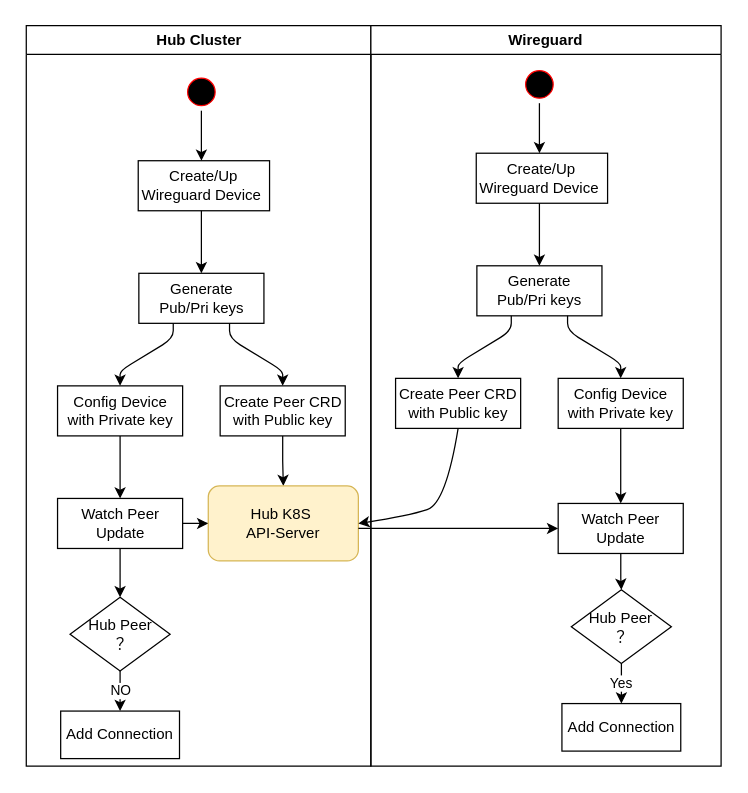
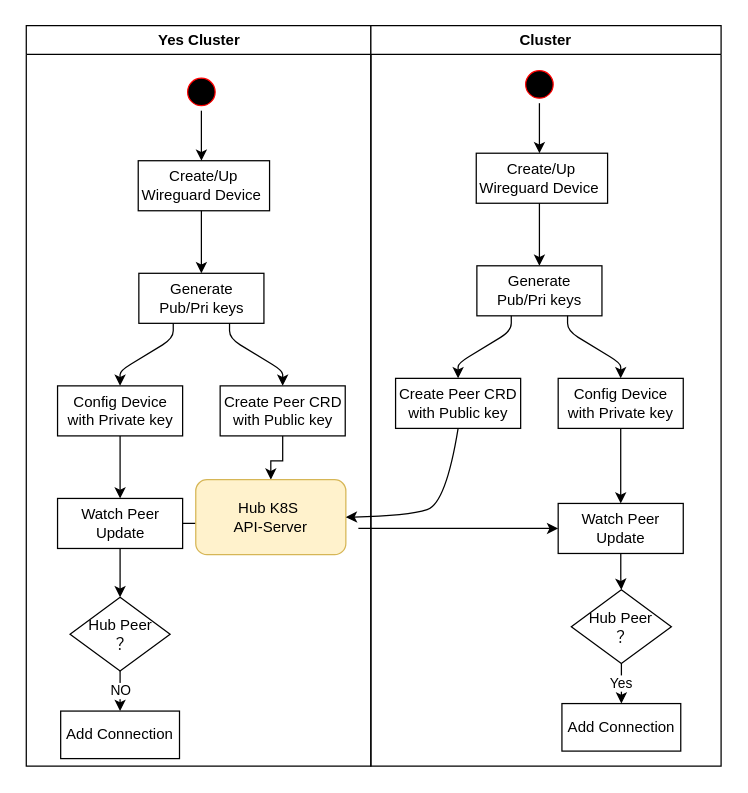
(199, 41) -> (199, 41)
(546, 41) -> (546, 41)
(283, 523) -> (271, 517)
